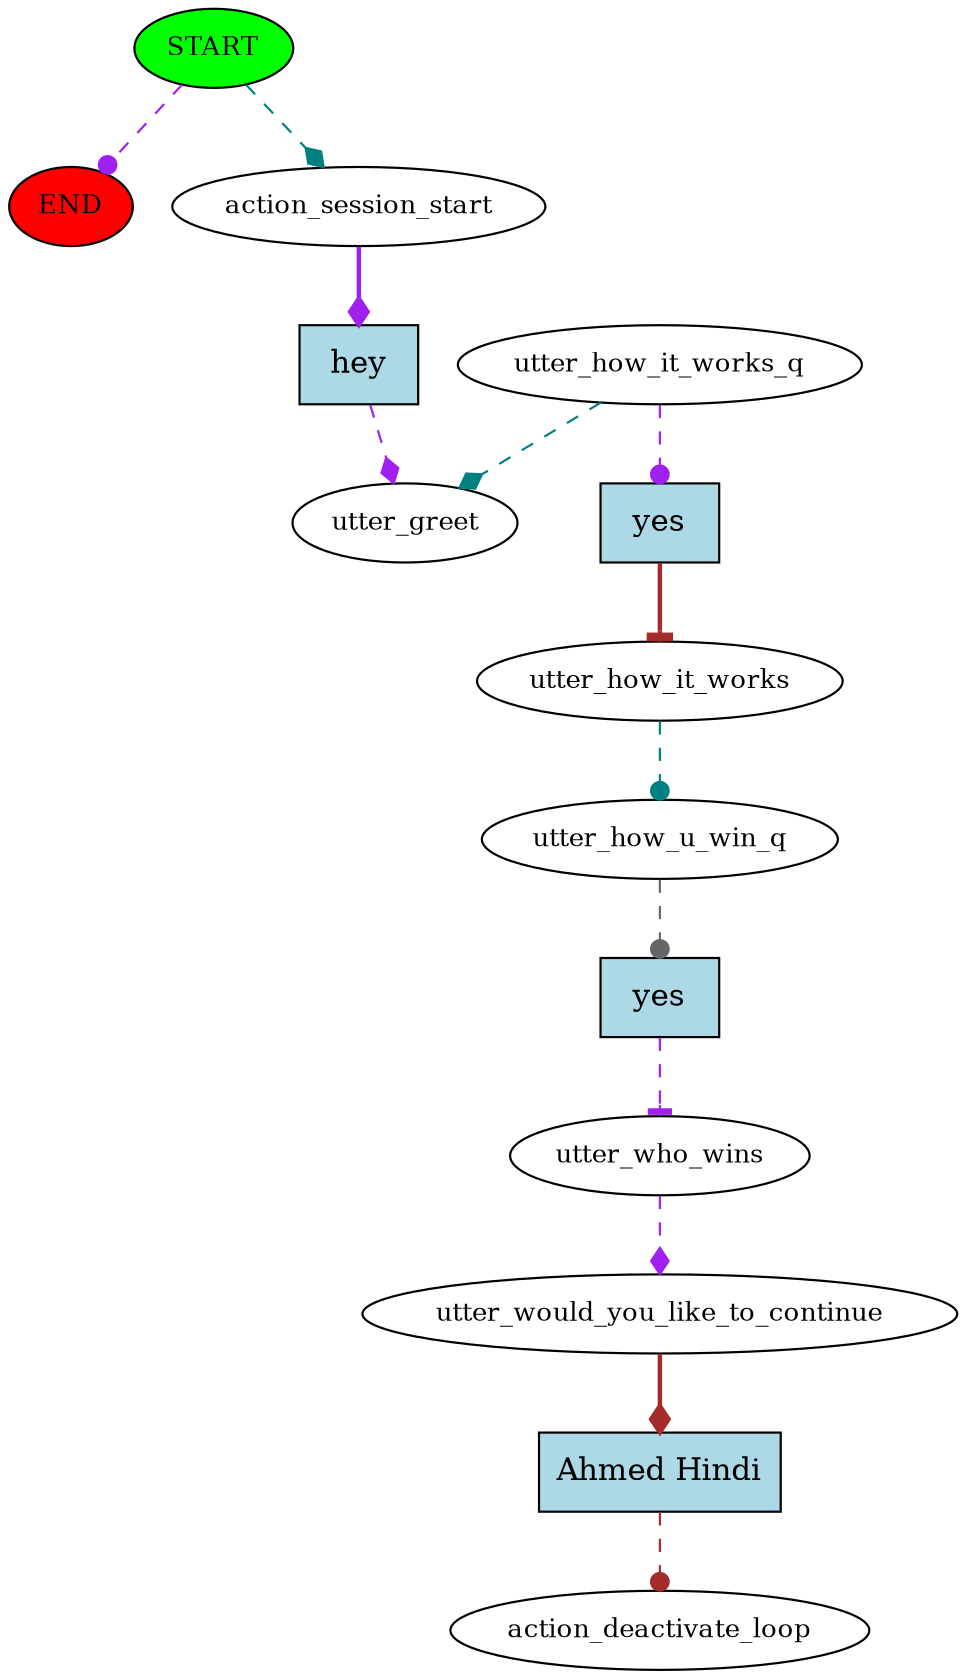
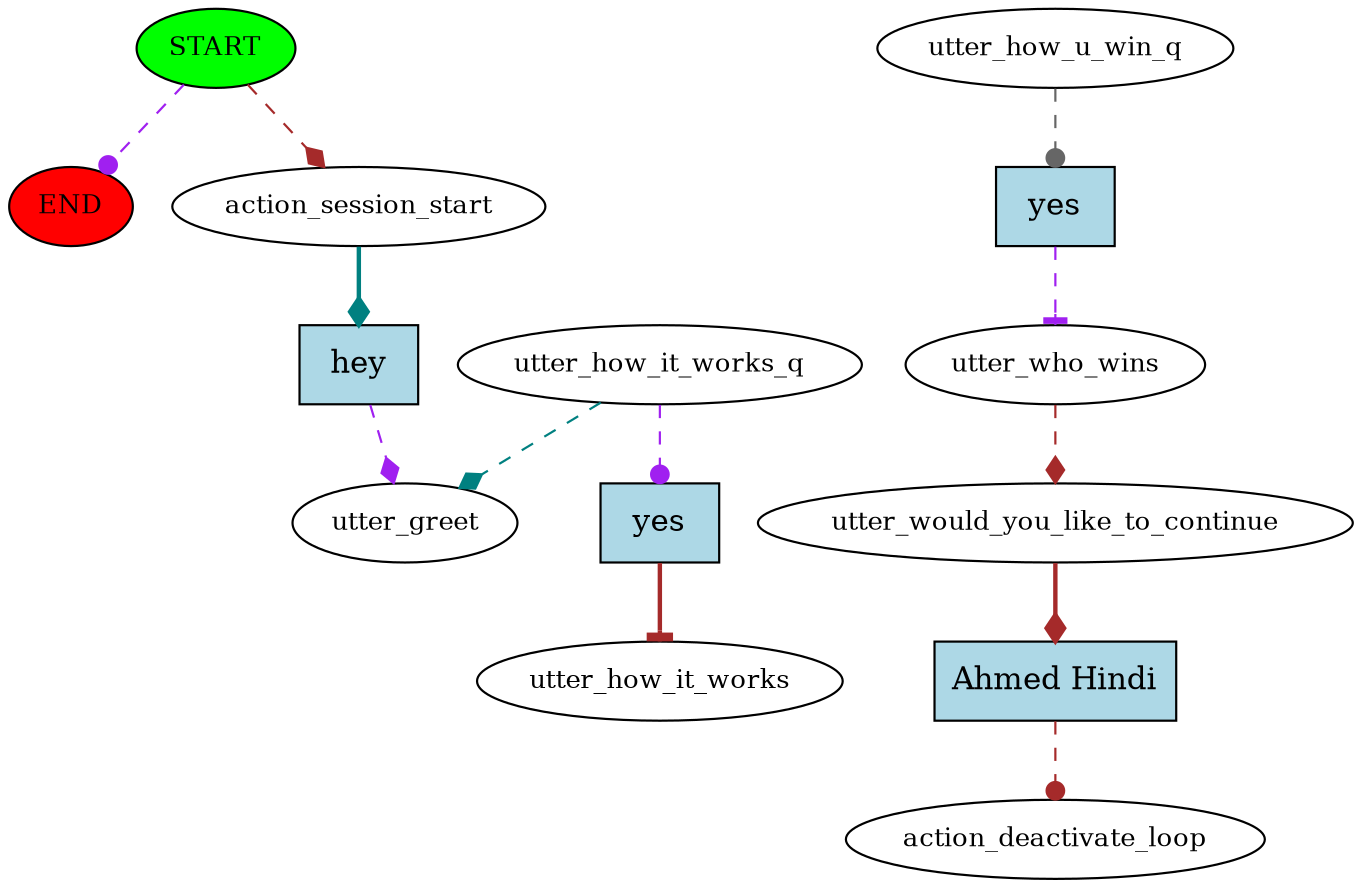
(276, 116) -> (277, 116)
(359, 273) -> (359, 273)
(660, 752) -> none
(660, 1222) -> (1055, 431)
